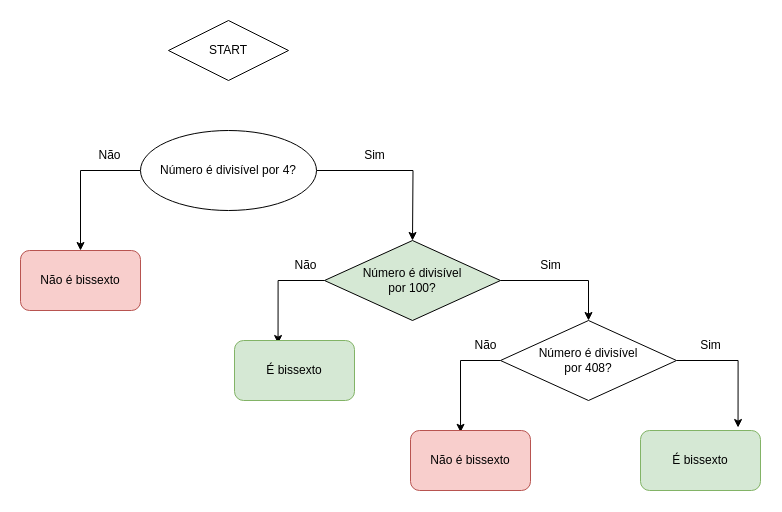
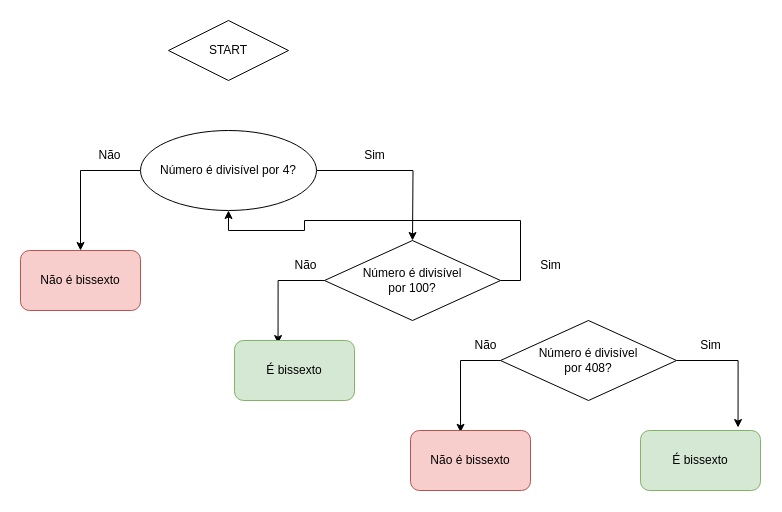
(413, 281) -> (413, 281)
(570, 281) -> (395, 221)
